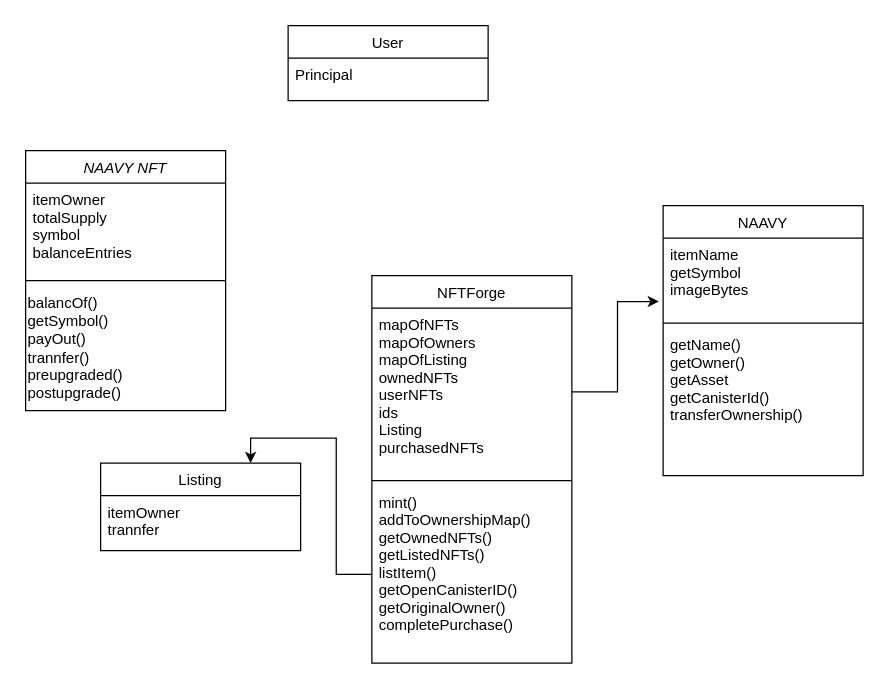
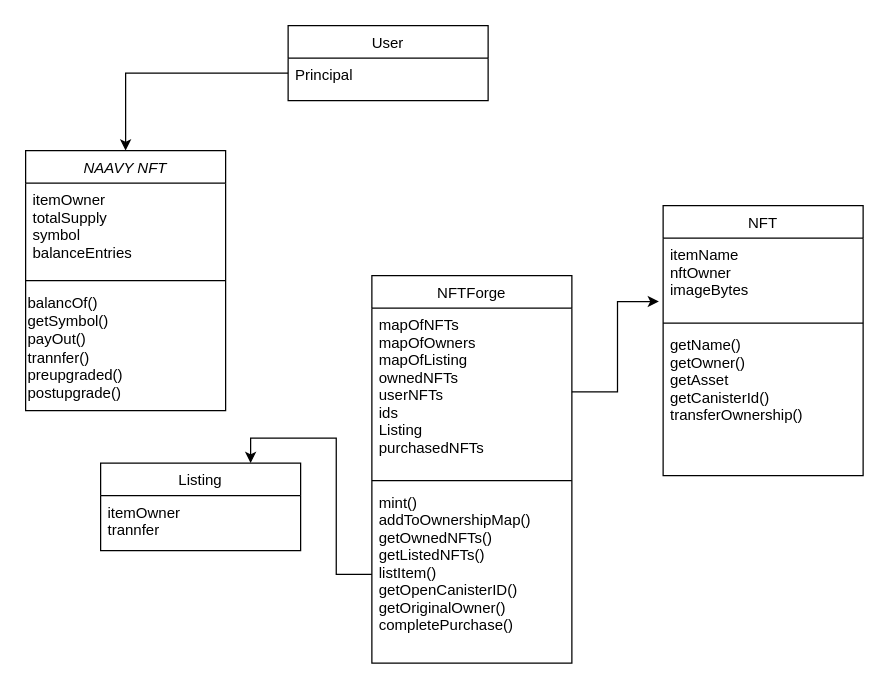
none -> (172, 73)
(763, 223) -> (763, 223)
(702, 255) -> (702, 255)
